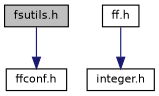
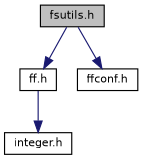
none -> (58, 43)
